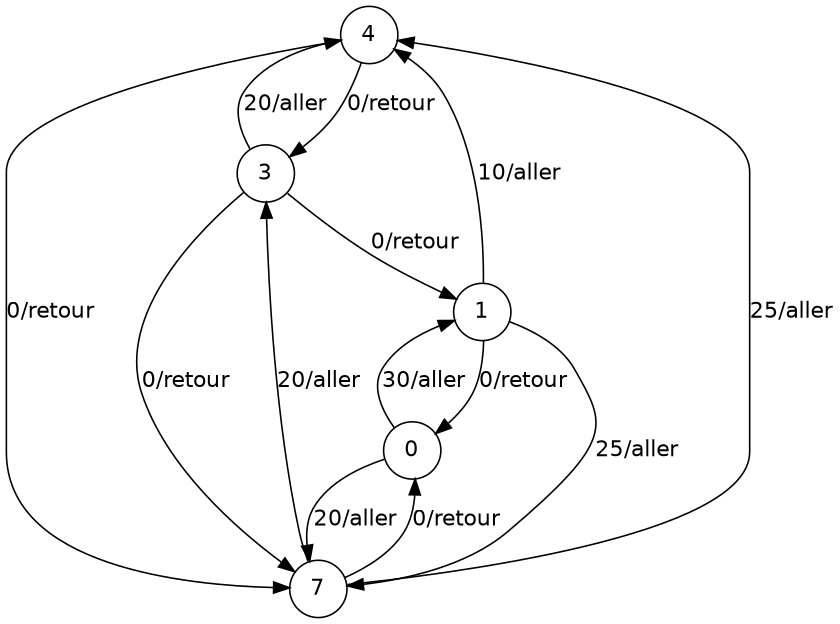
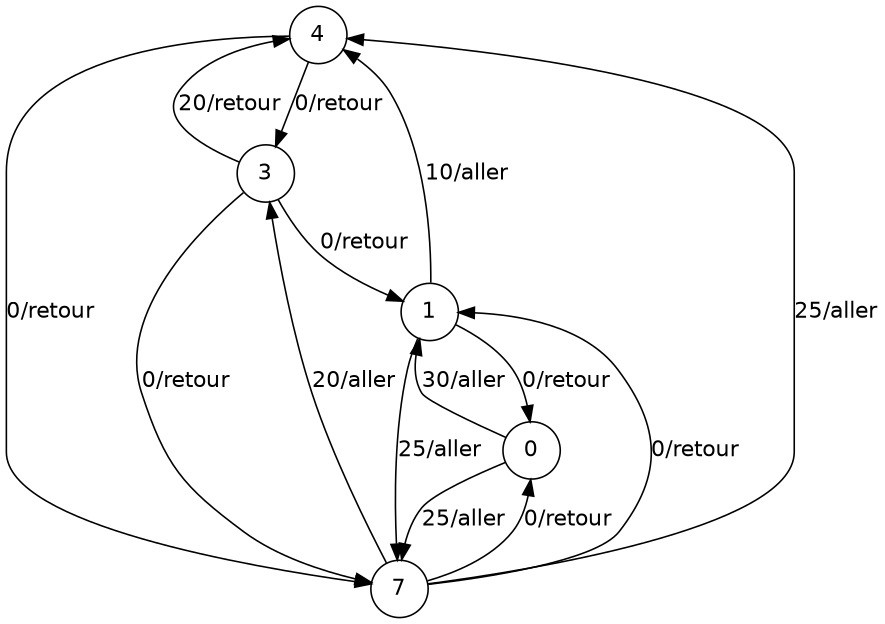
(286, 104) -> (230, 104)
none -> (649, 471)
(356, 520) -> (464, 520)
